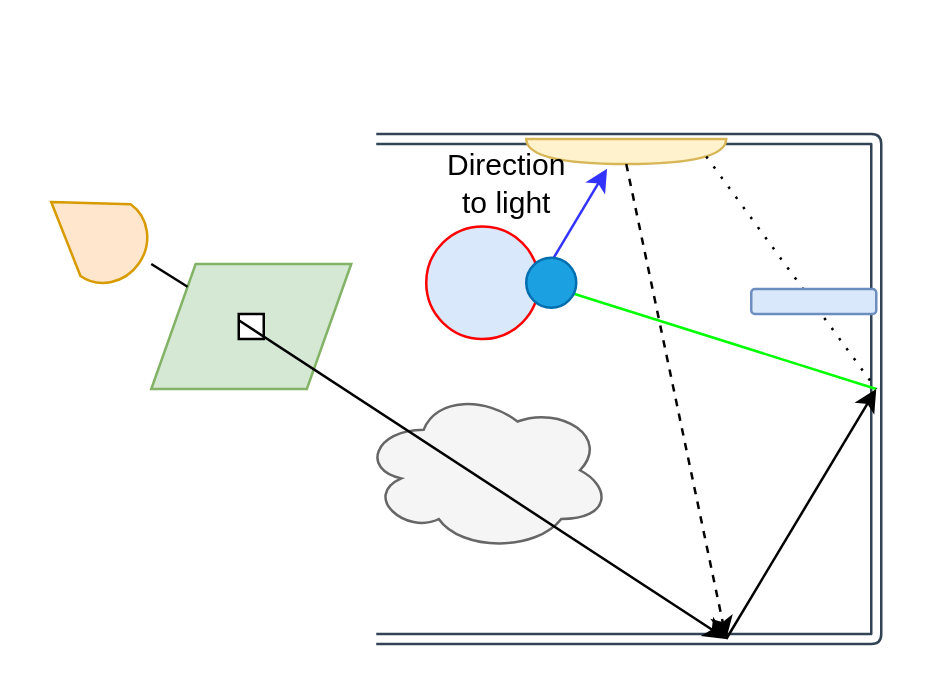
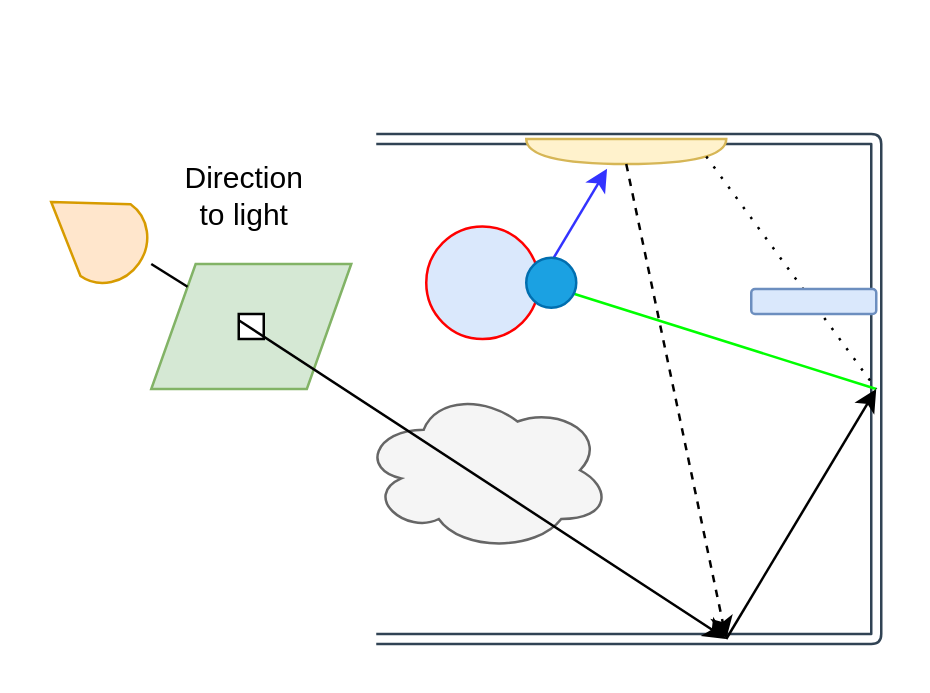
(508, 183) -> (245, 195)
